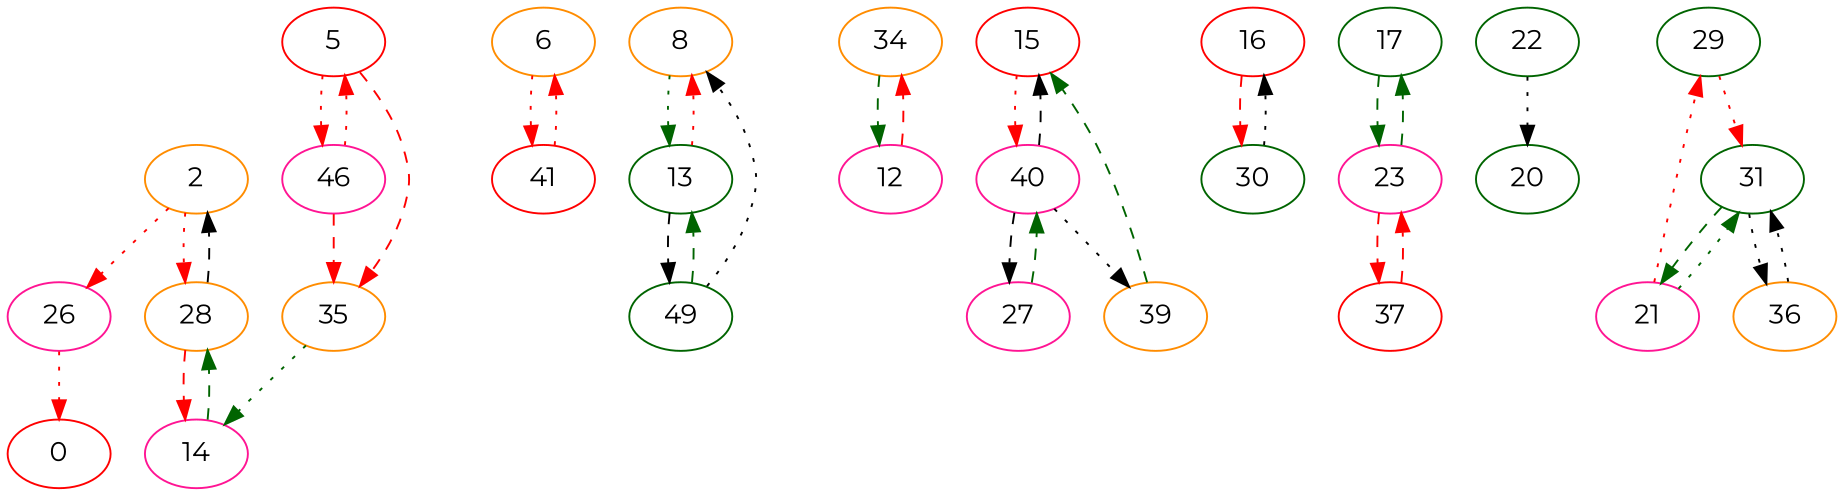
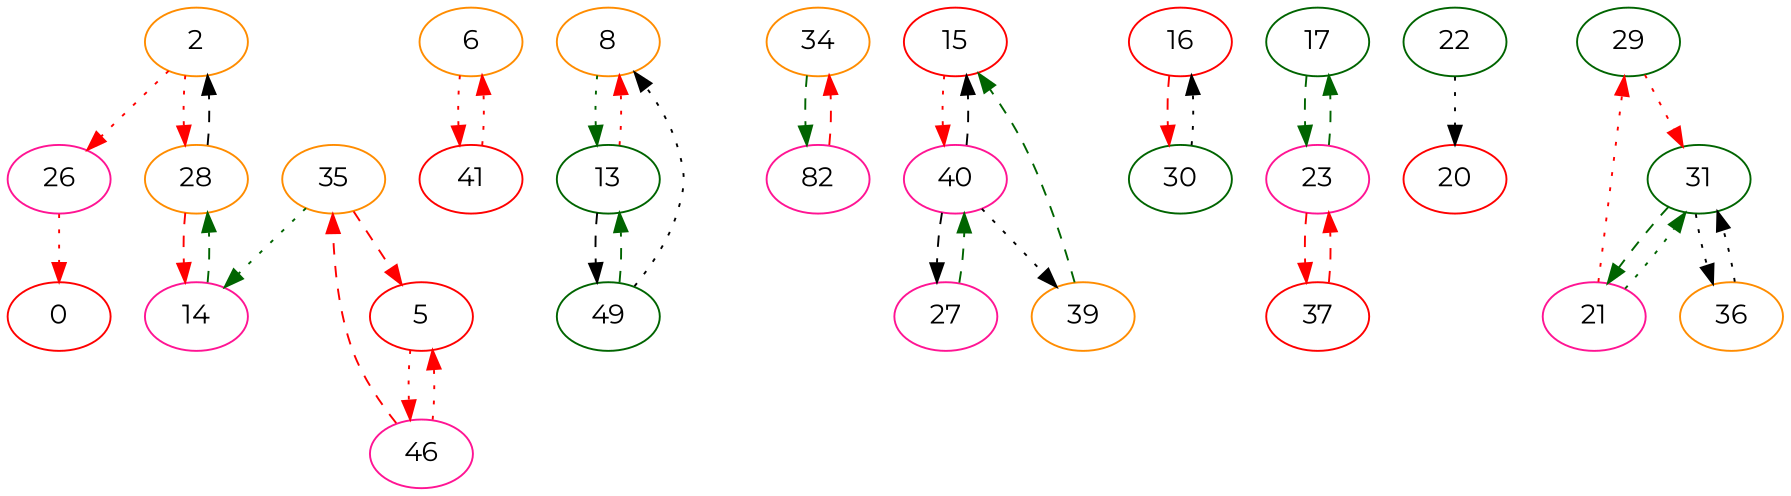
(408, 169) -> (372, 240)
(891, 179) -> (818, 179)
(1527, 179) -> (1455, 179)
